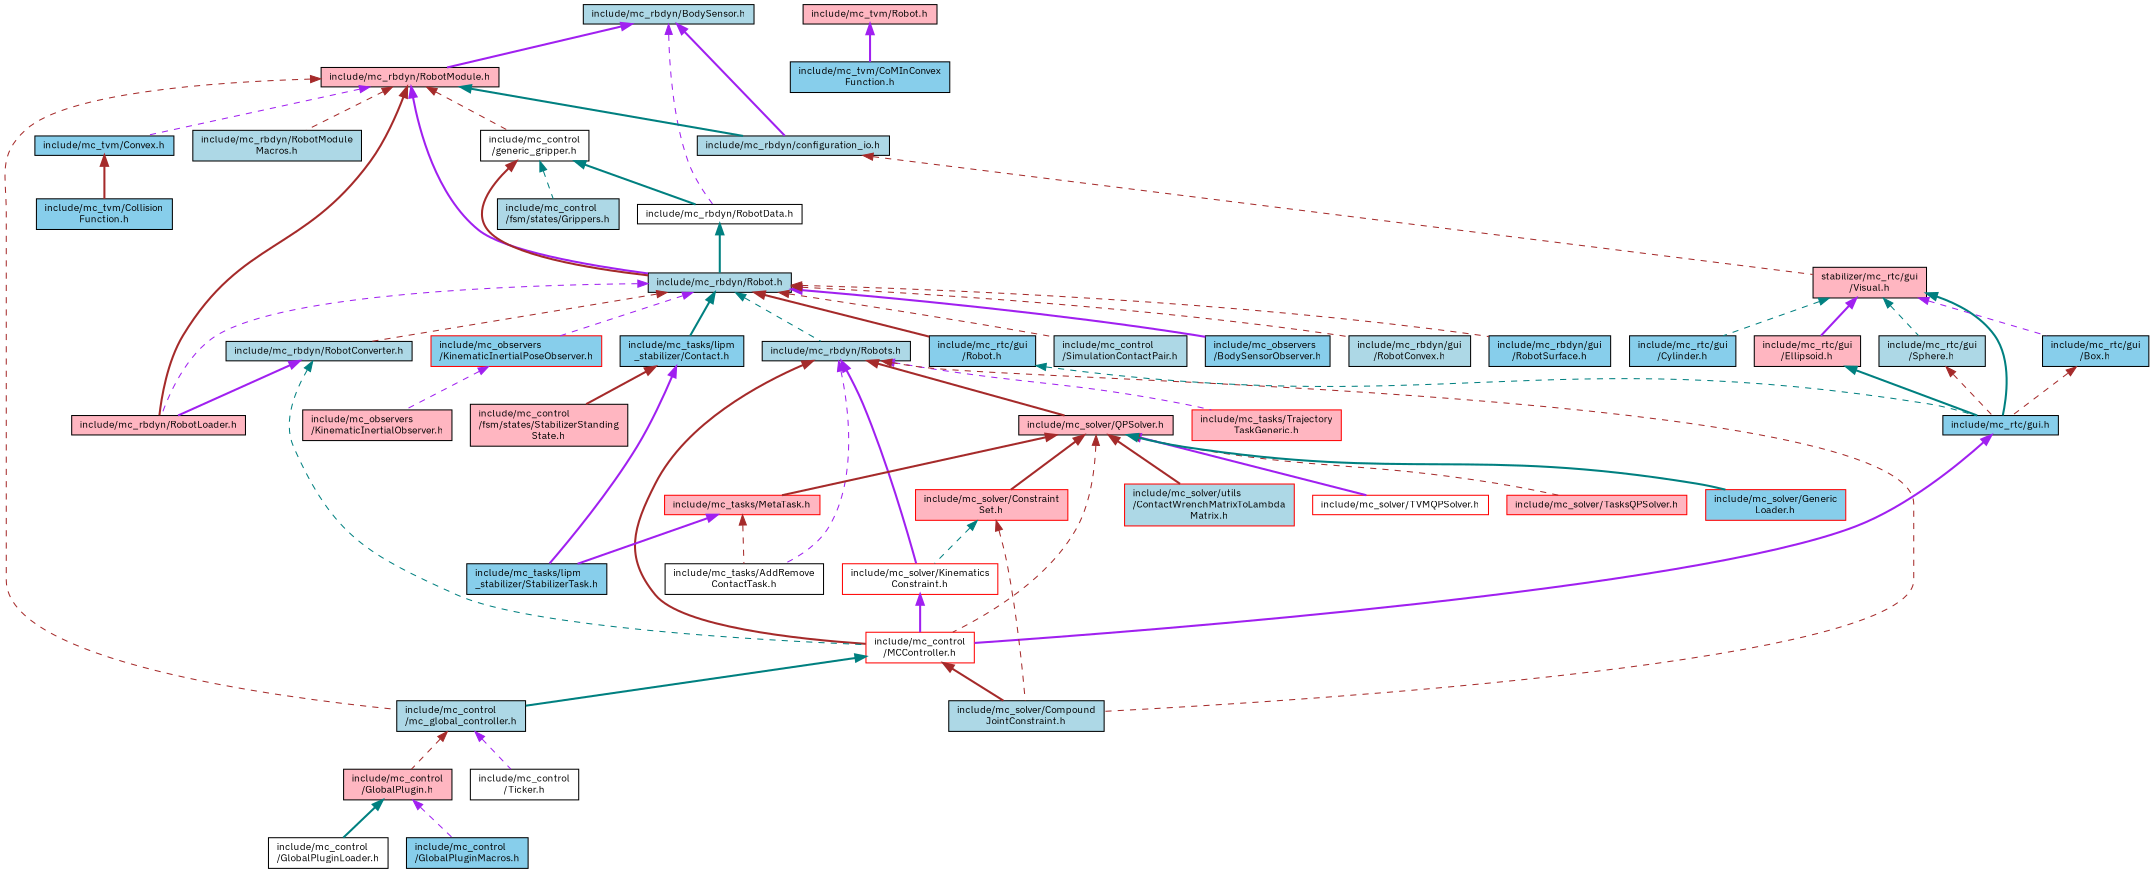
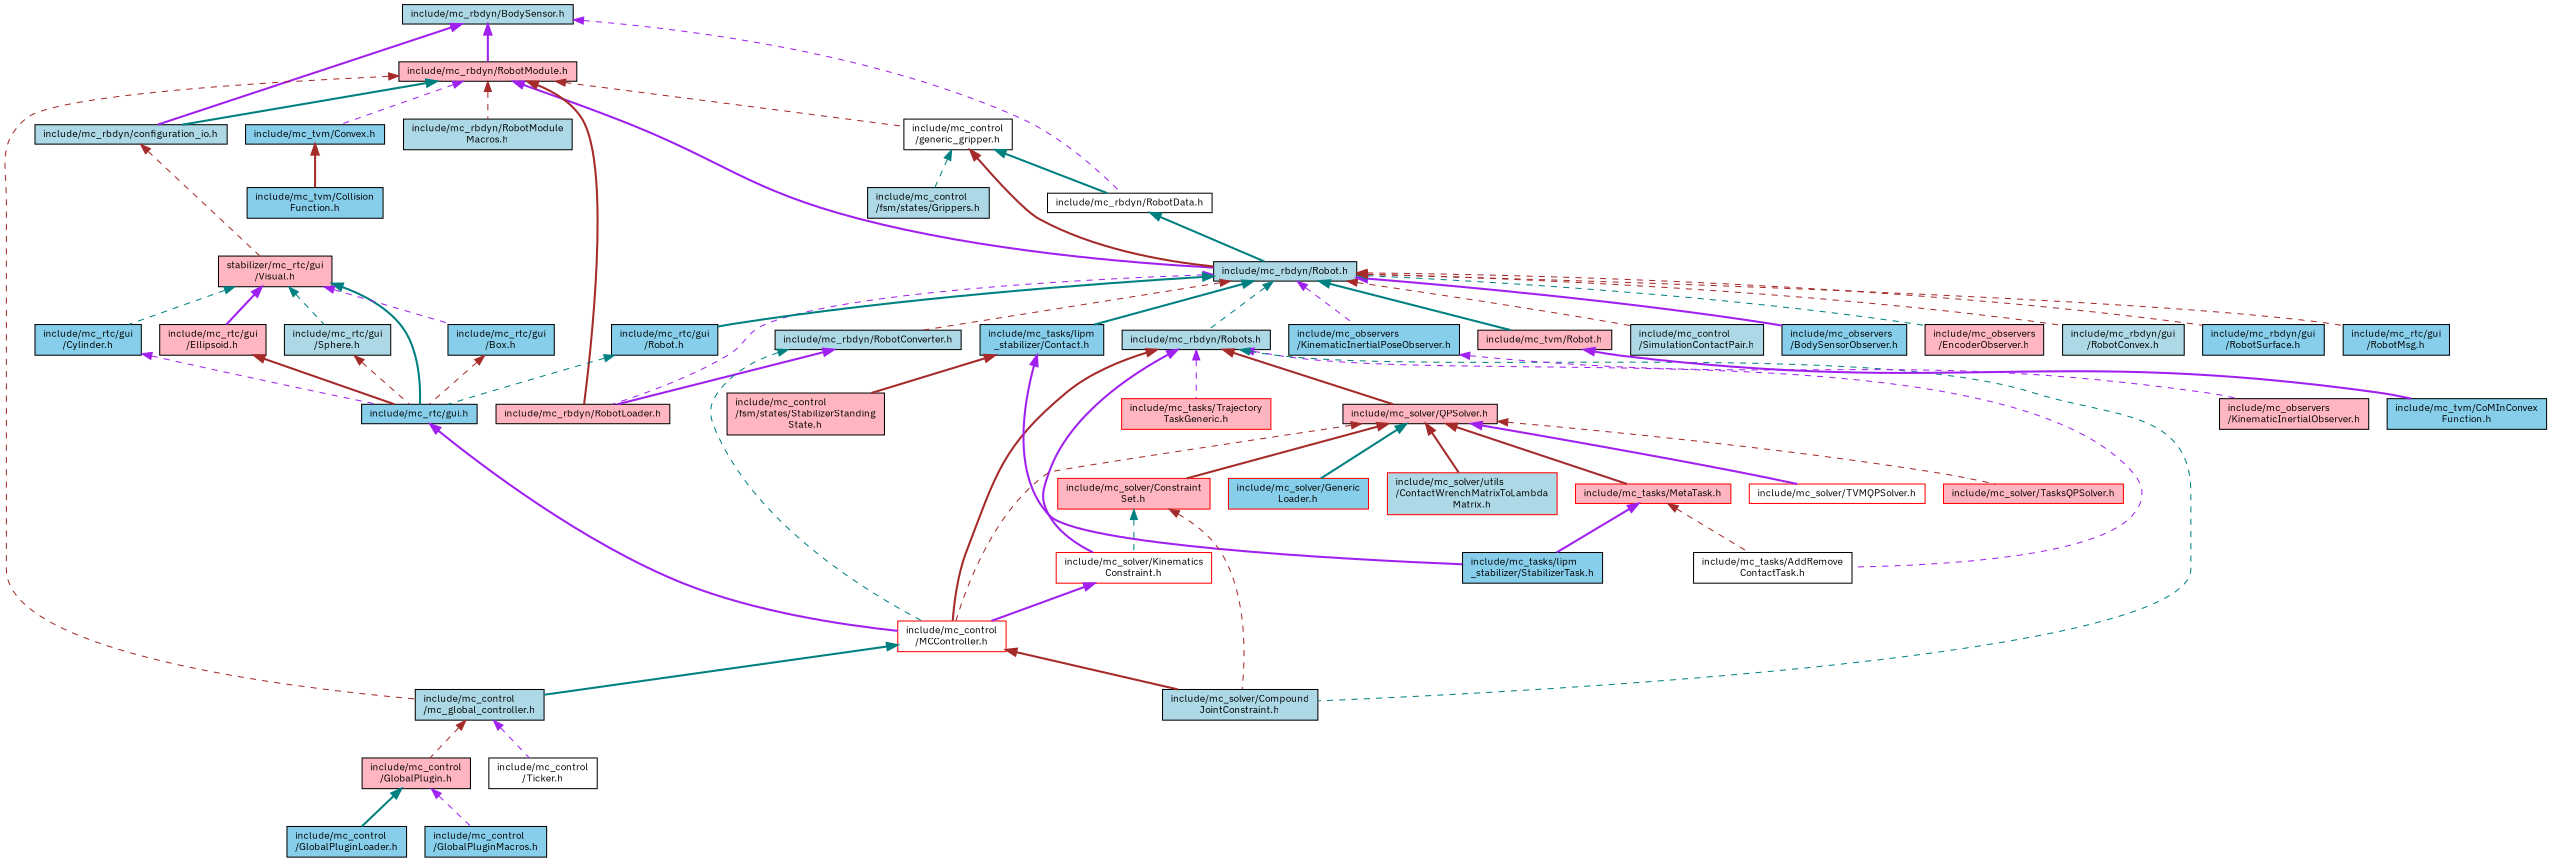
none -> (1420, 307)
(847, 316) -> (960, 296)
none -> (1984, 340)
none -> (2396, 340)
(516, 351) -> (1374, 340)
none -> (264, 381)
(1917, 393) -> (329, 381)
(1861, 462) -> (2190, 483)
(328, 853) -> (347, 842)
